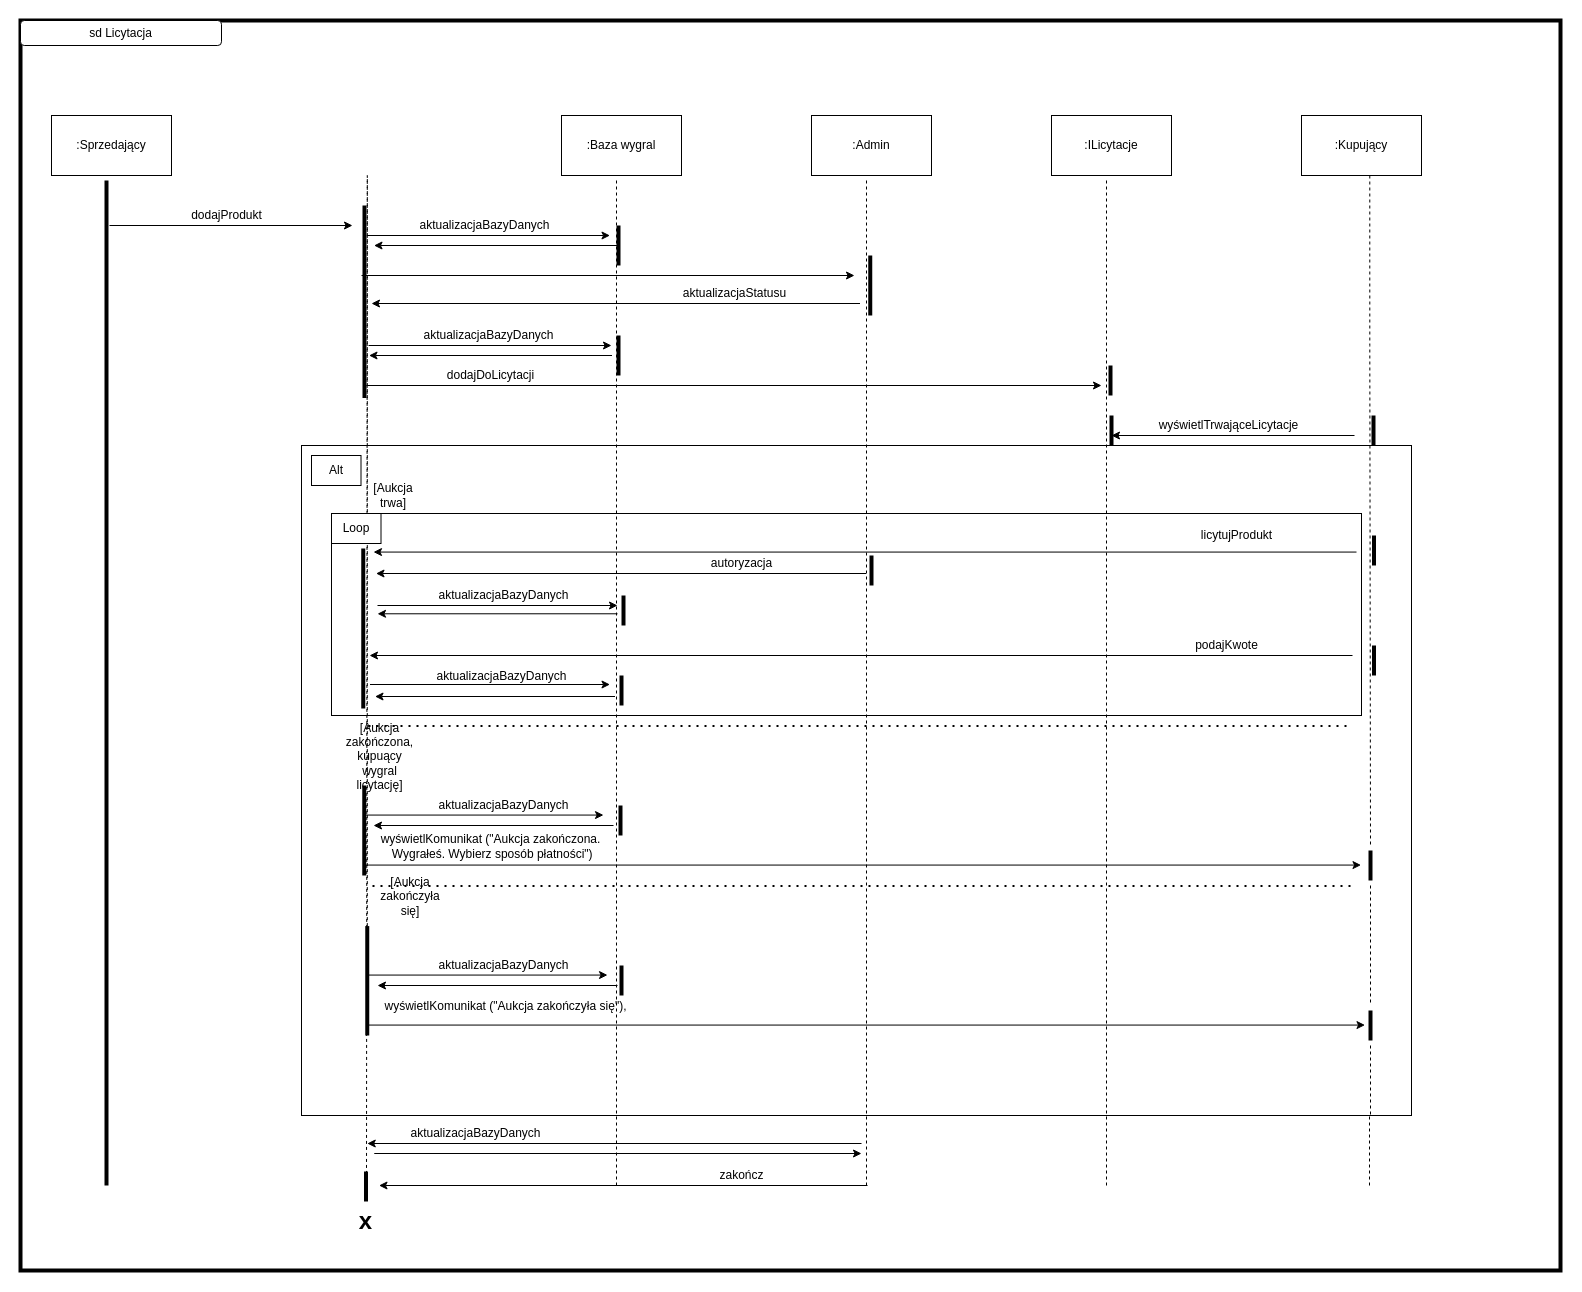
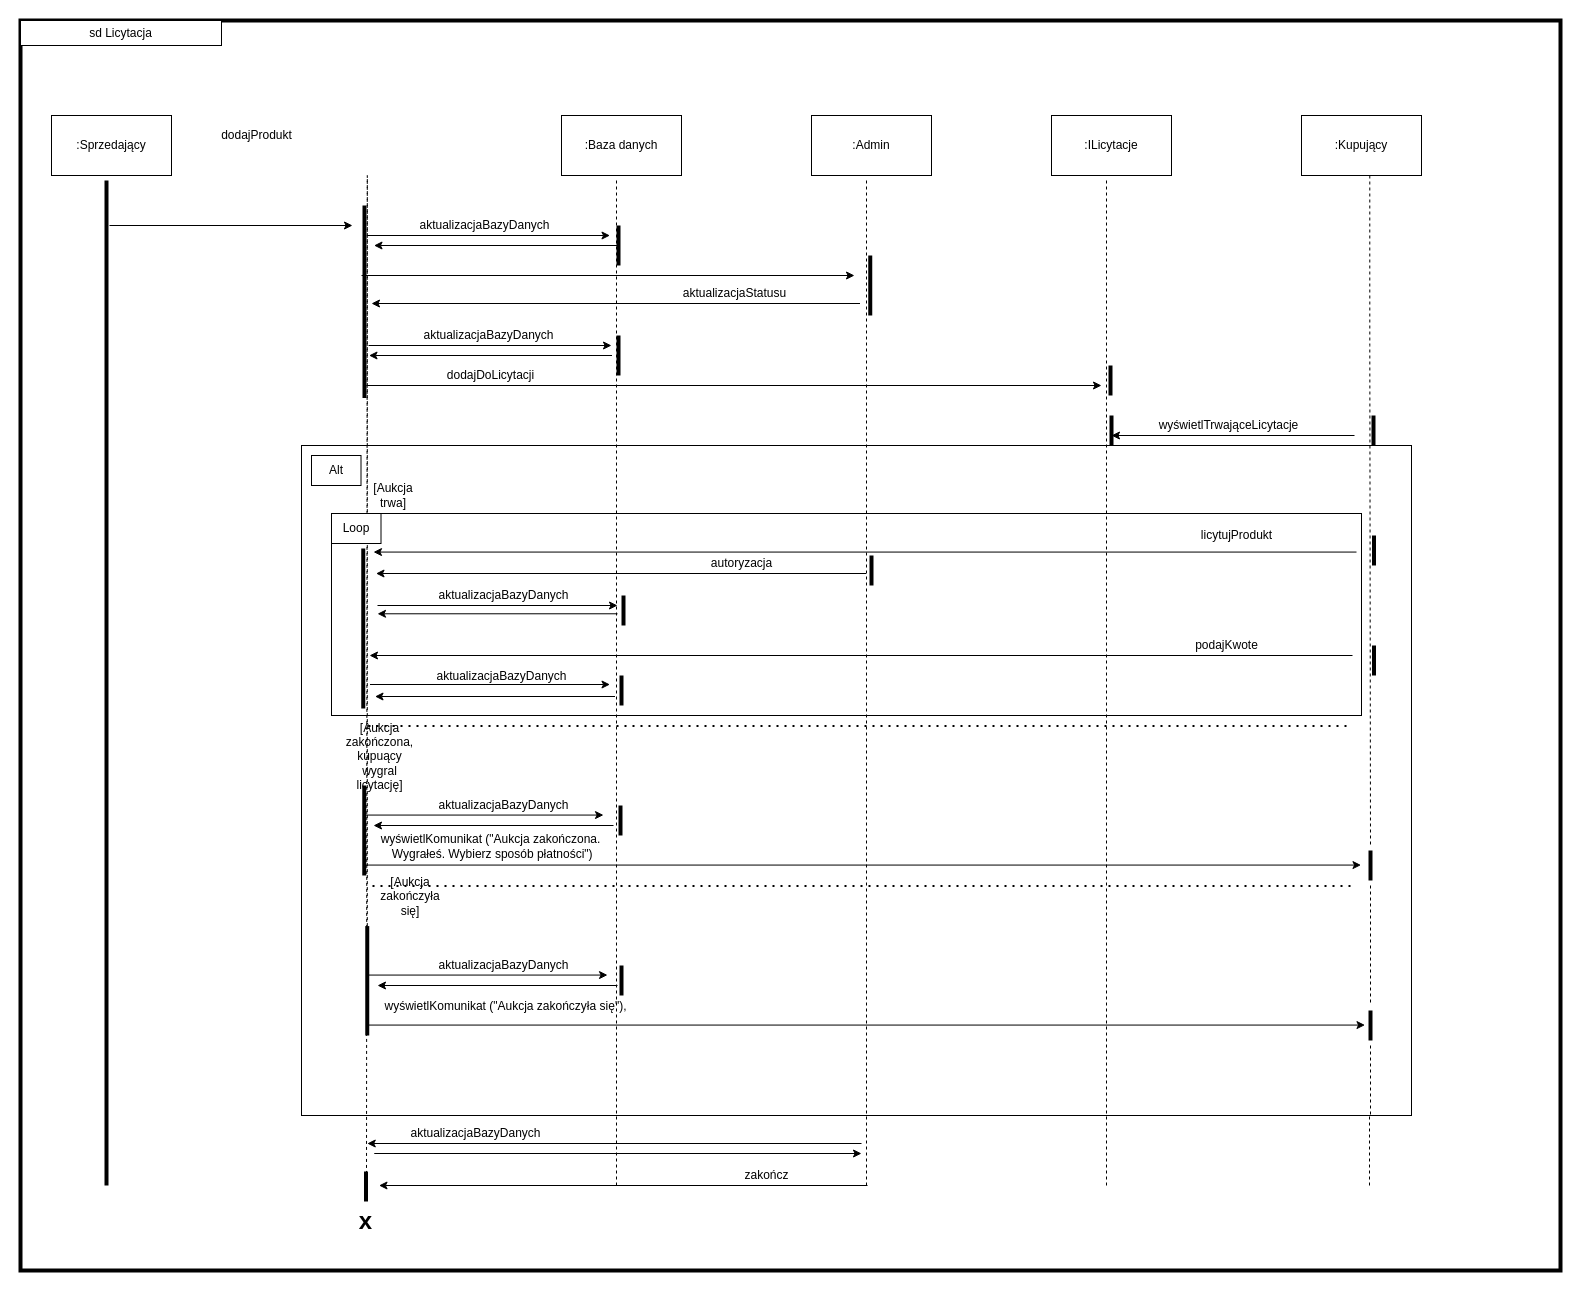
(121, 33) -> (121, 33)
(622, 146) -> (622, 146)
(227, 216) -> (257, 136)
(742, 1176) -> (767, 1176)
